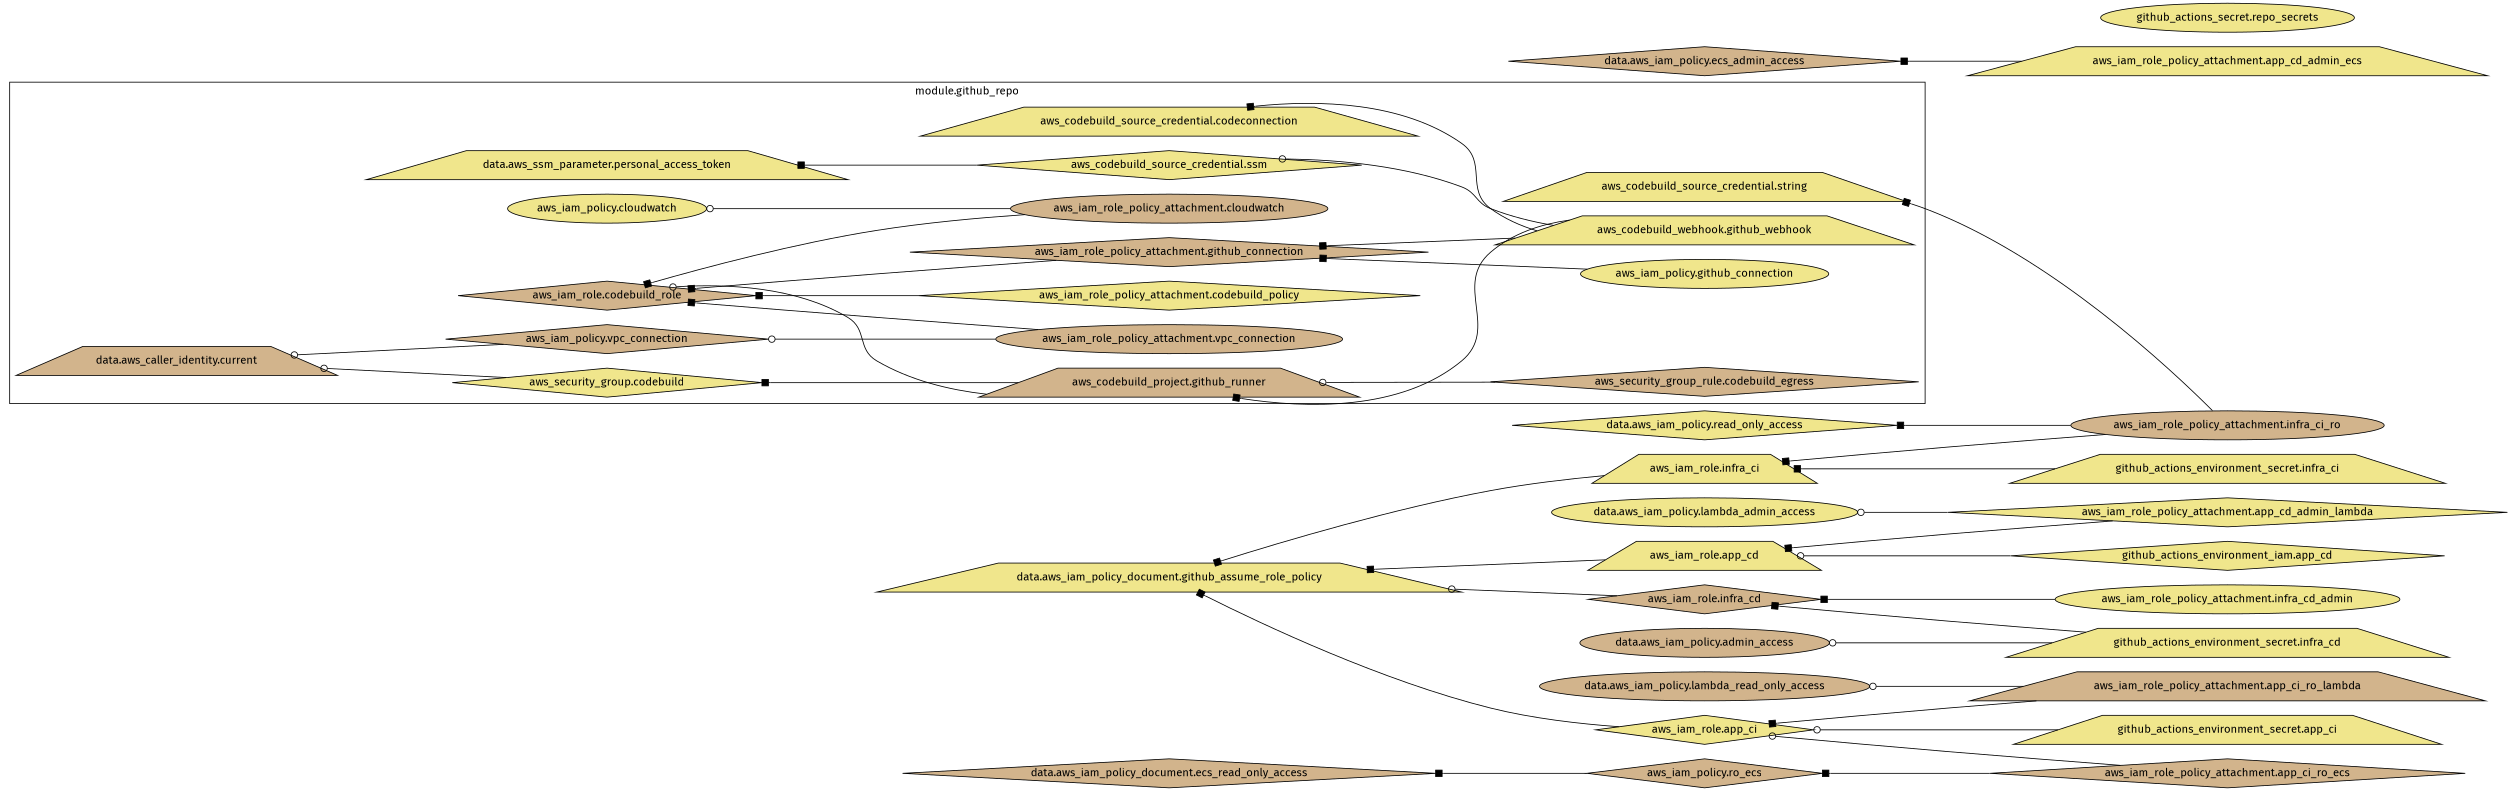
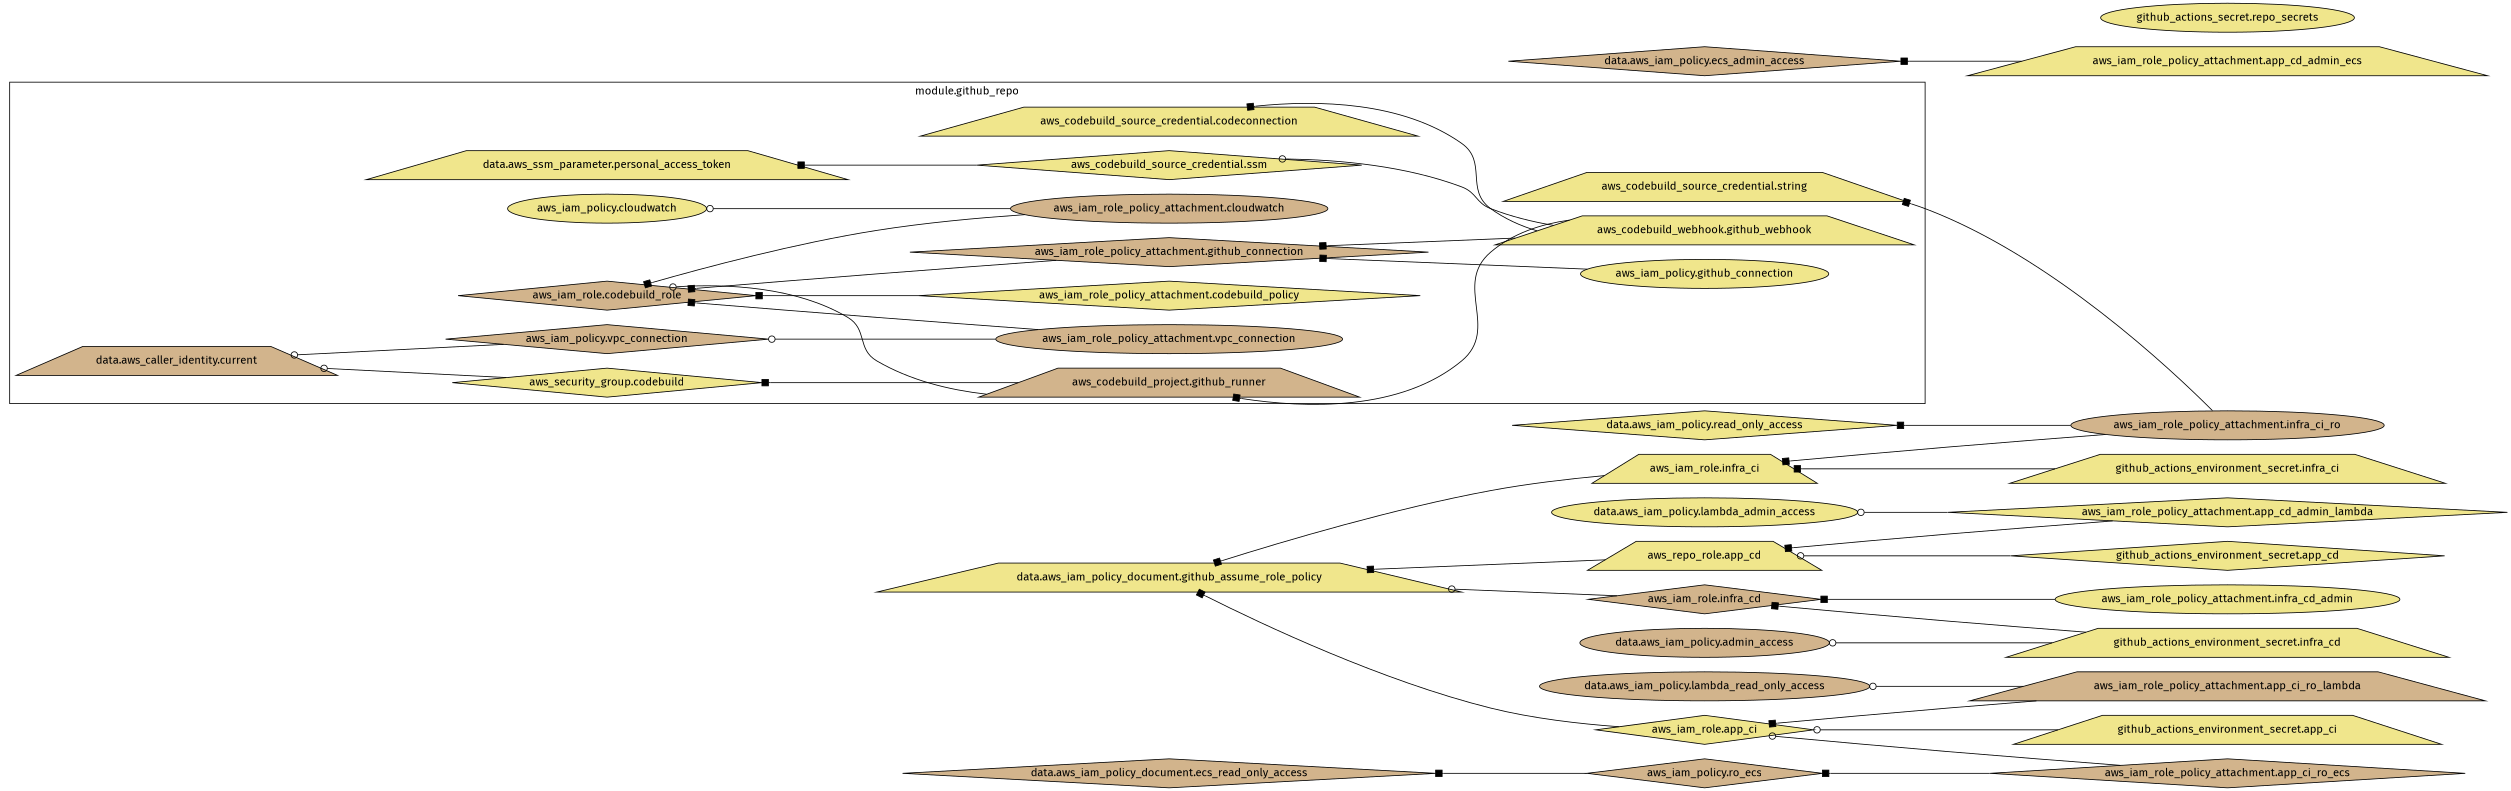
(1705, 382) -> none
(1705, 556) -> (1705, 556)
(2228, 556) -> (2228, 556)
